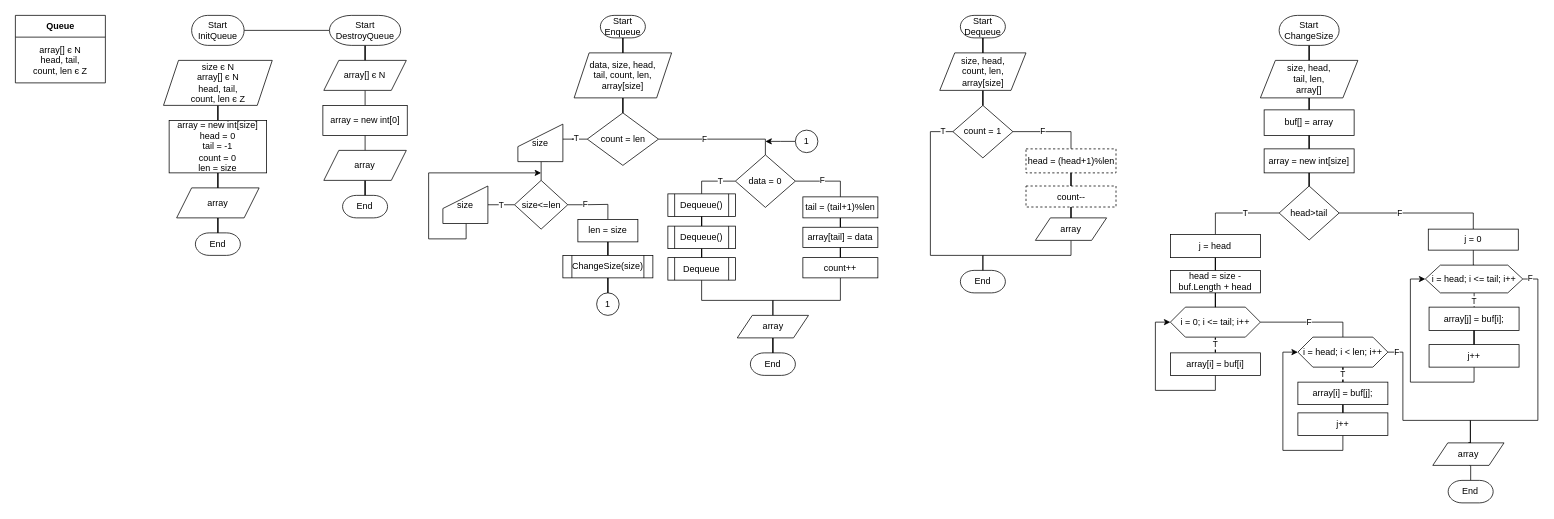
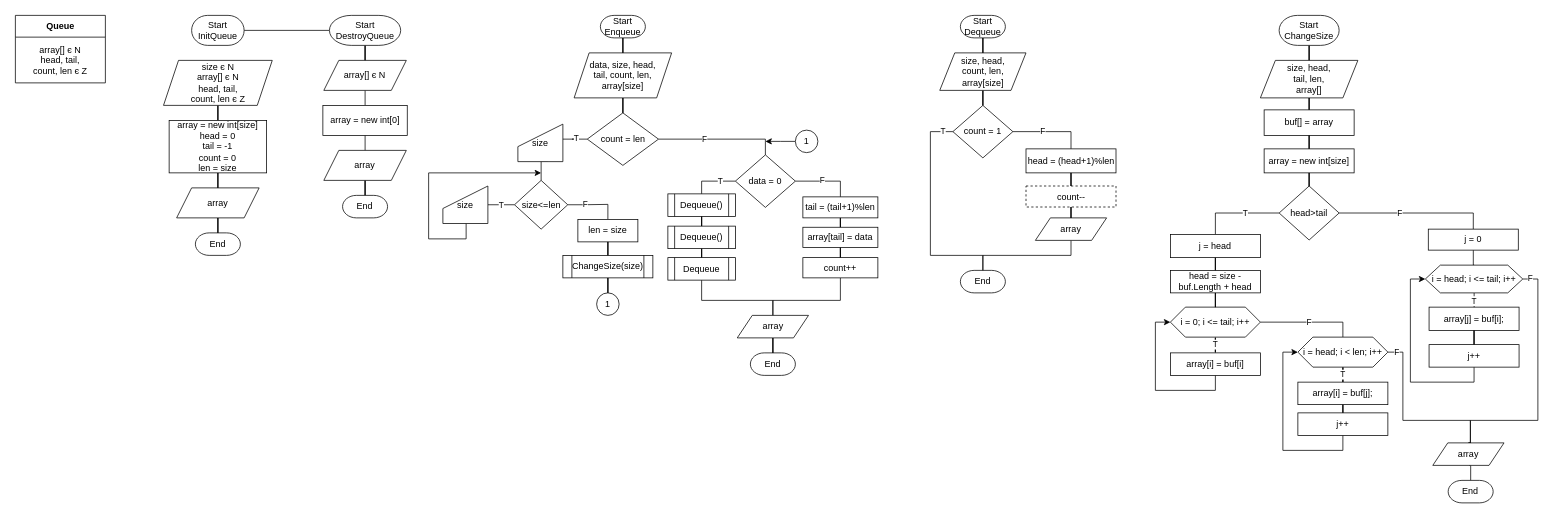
(1071, 161) -> (1071, 161)
